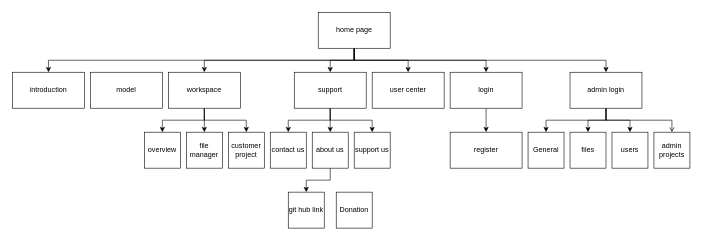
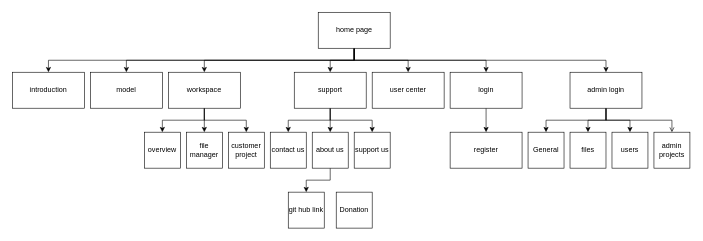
none -> (126, 65)
